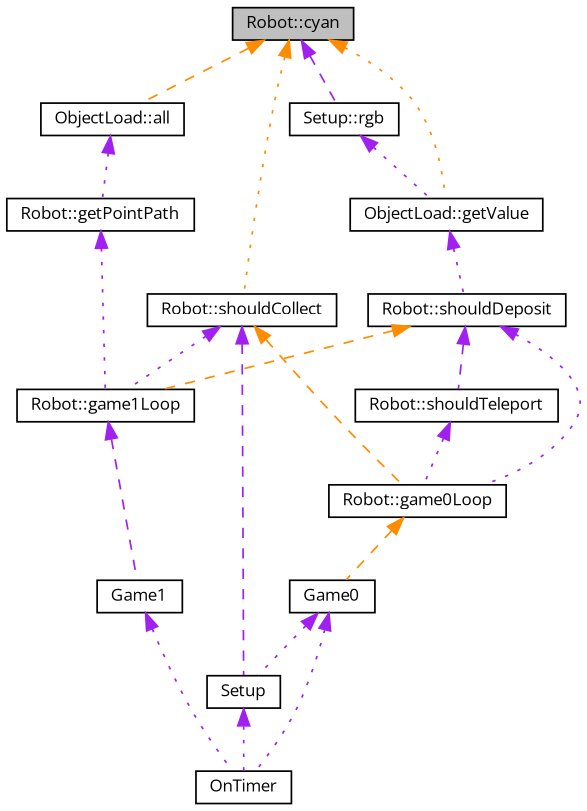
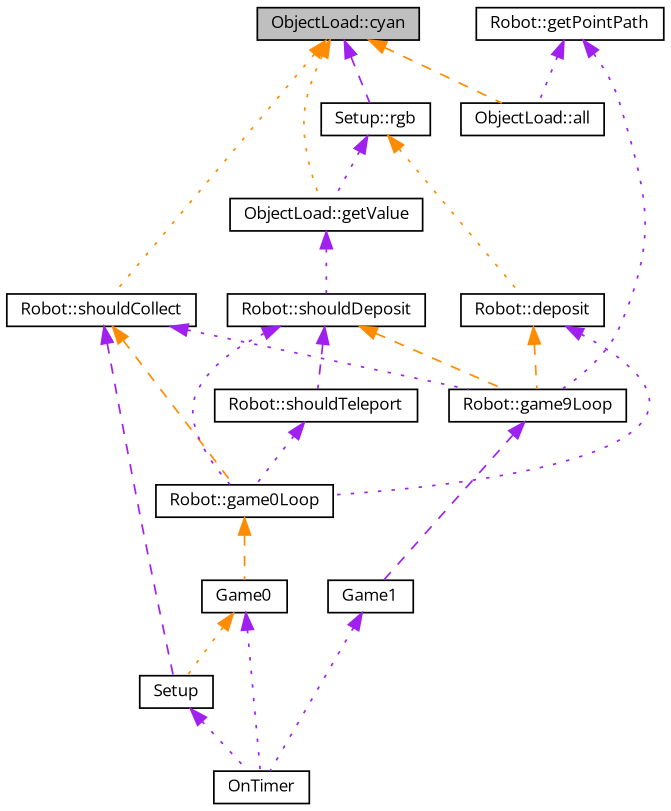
(293, 24) -> (338, 24)
(105, 176) -> (548, 80)
none -> (533, 310)
(106, 406) -> (538, 406)
(282, 651) -> (205, 651)
